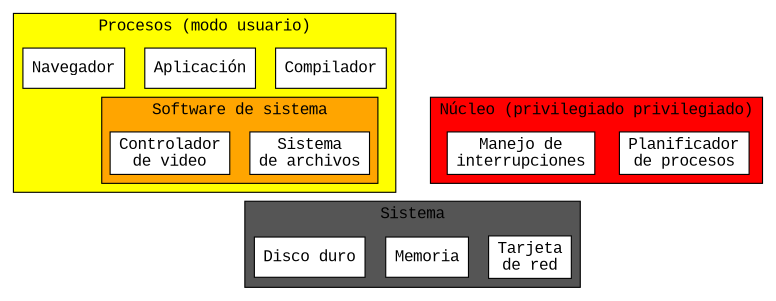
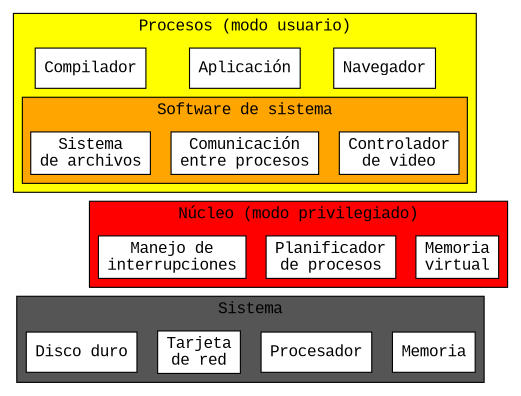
(596, 110) -> (299, 214)
none -> (245, 153)
none -> (457, 257)
none -> (316, 352)
